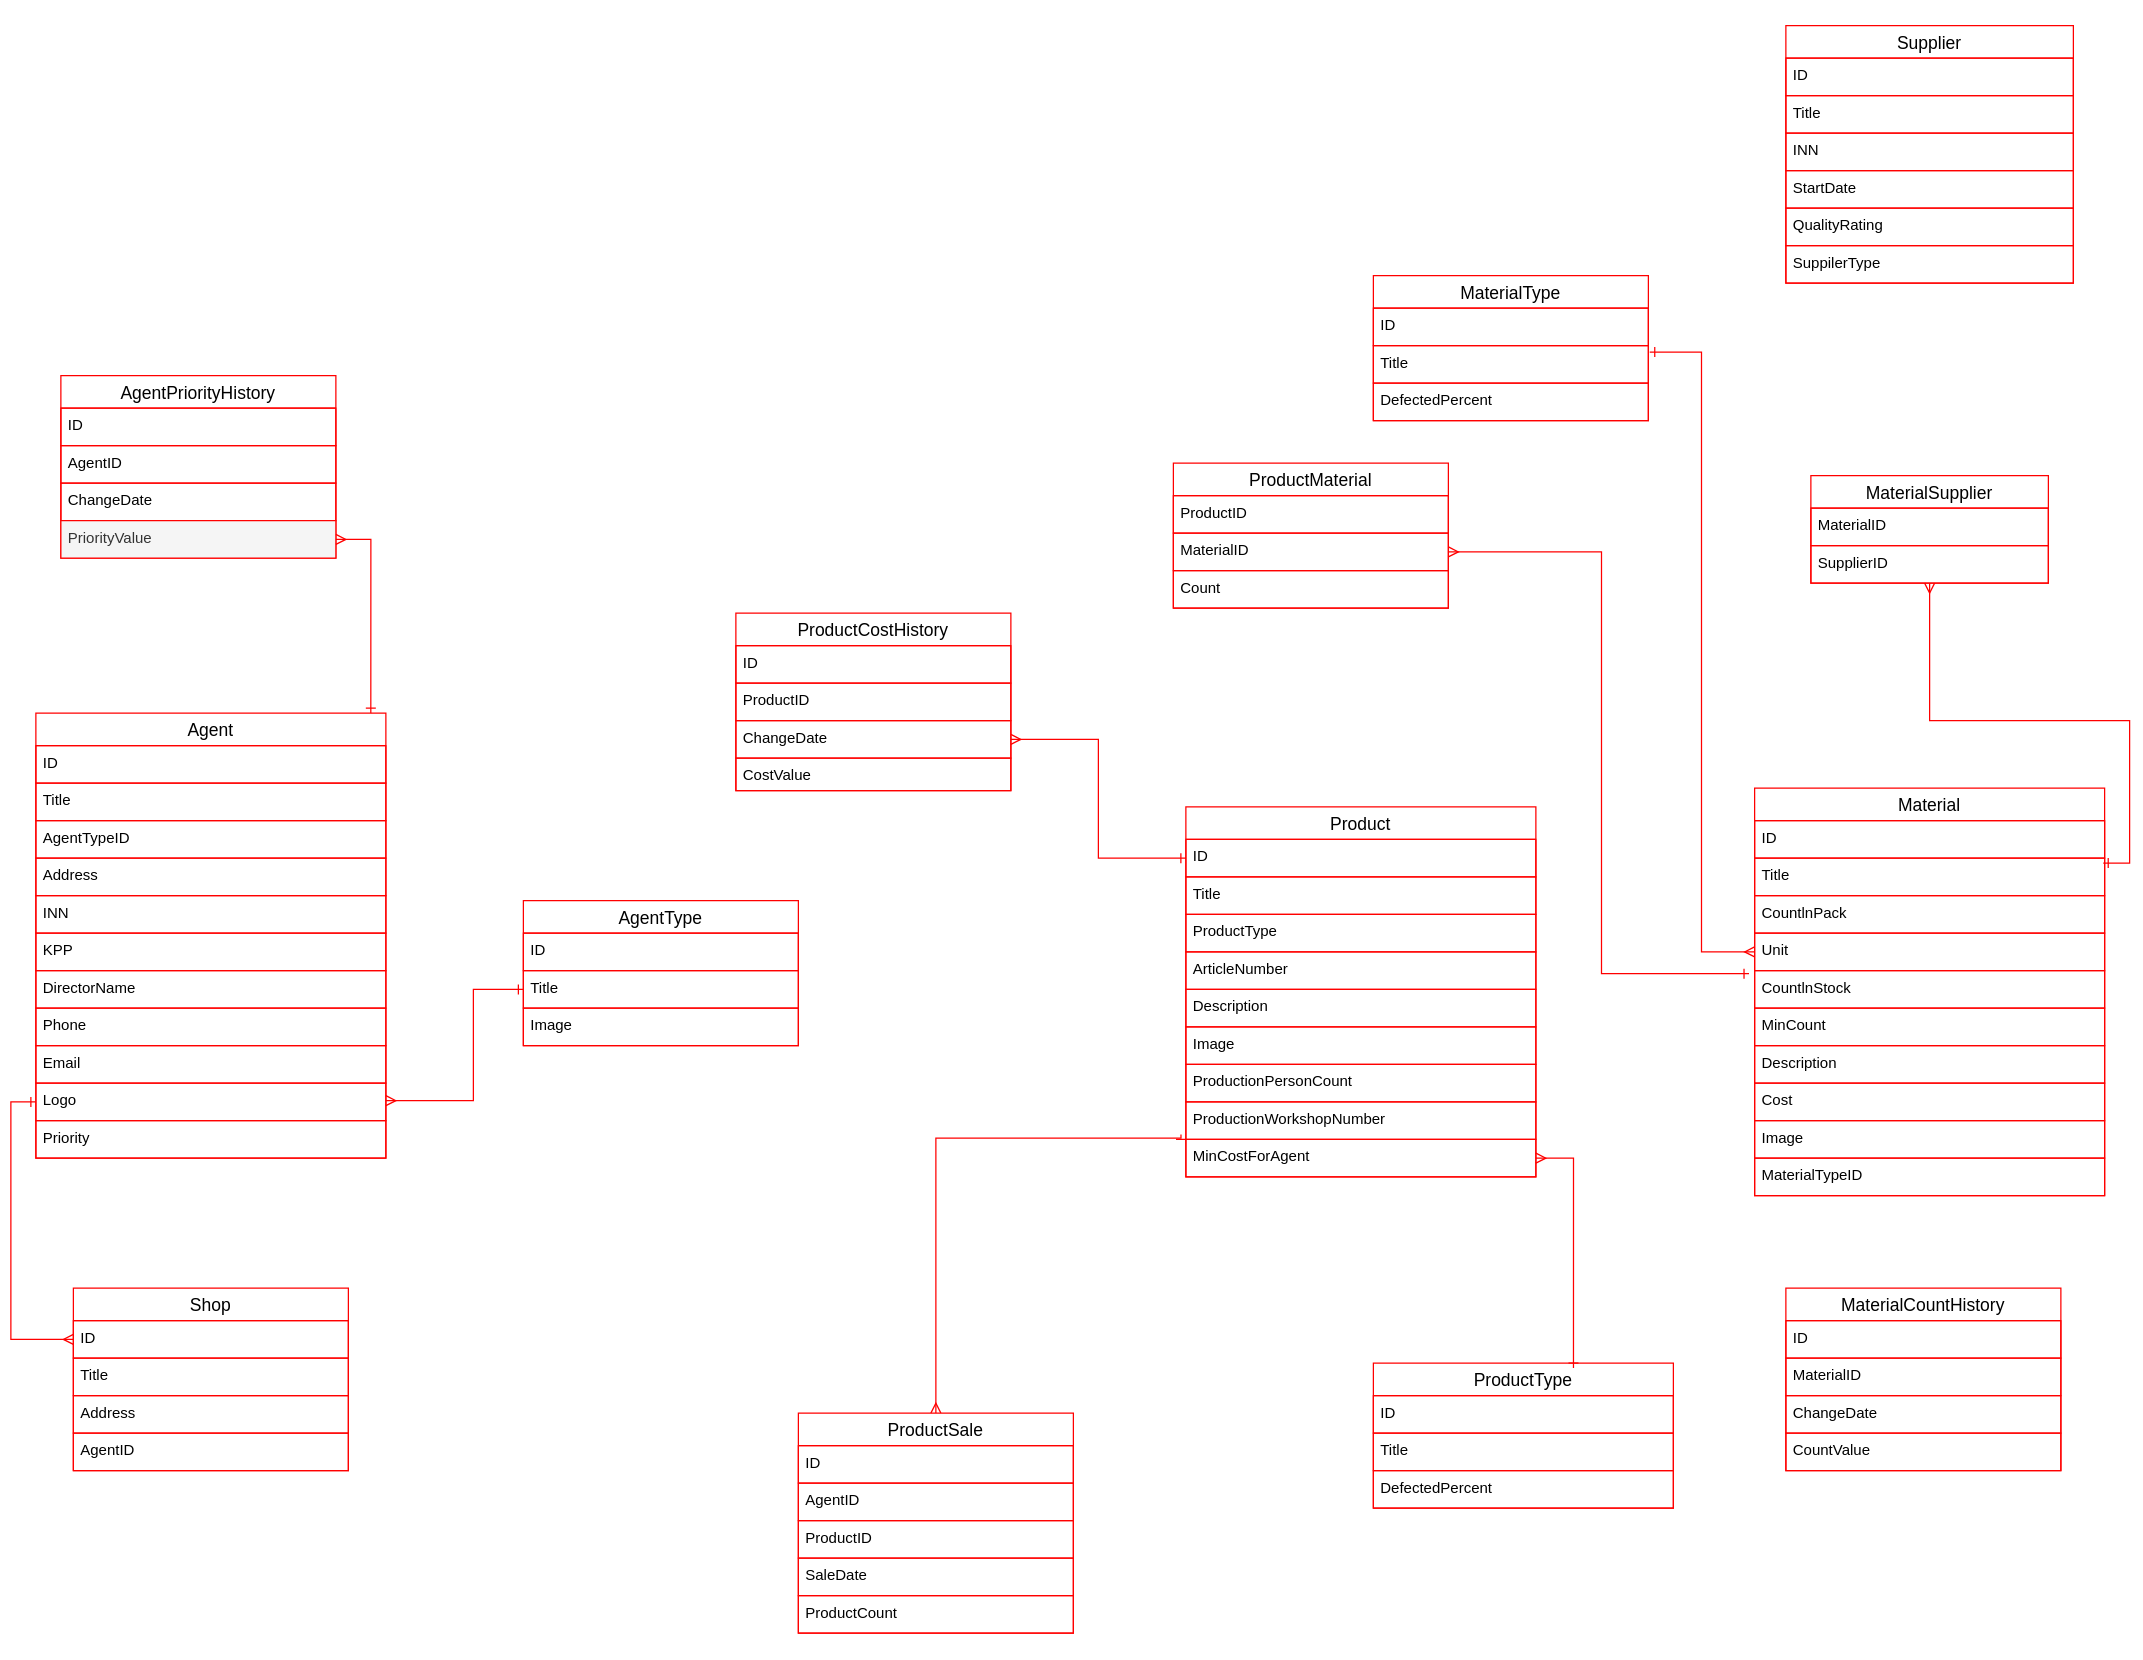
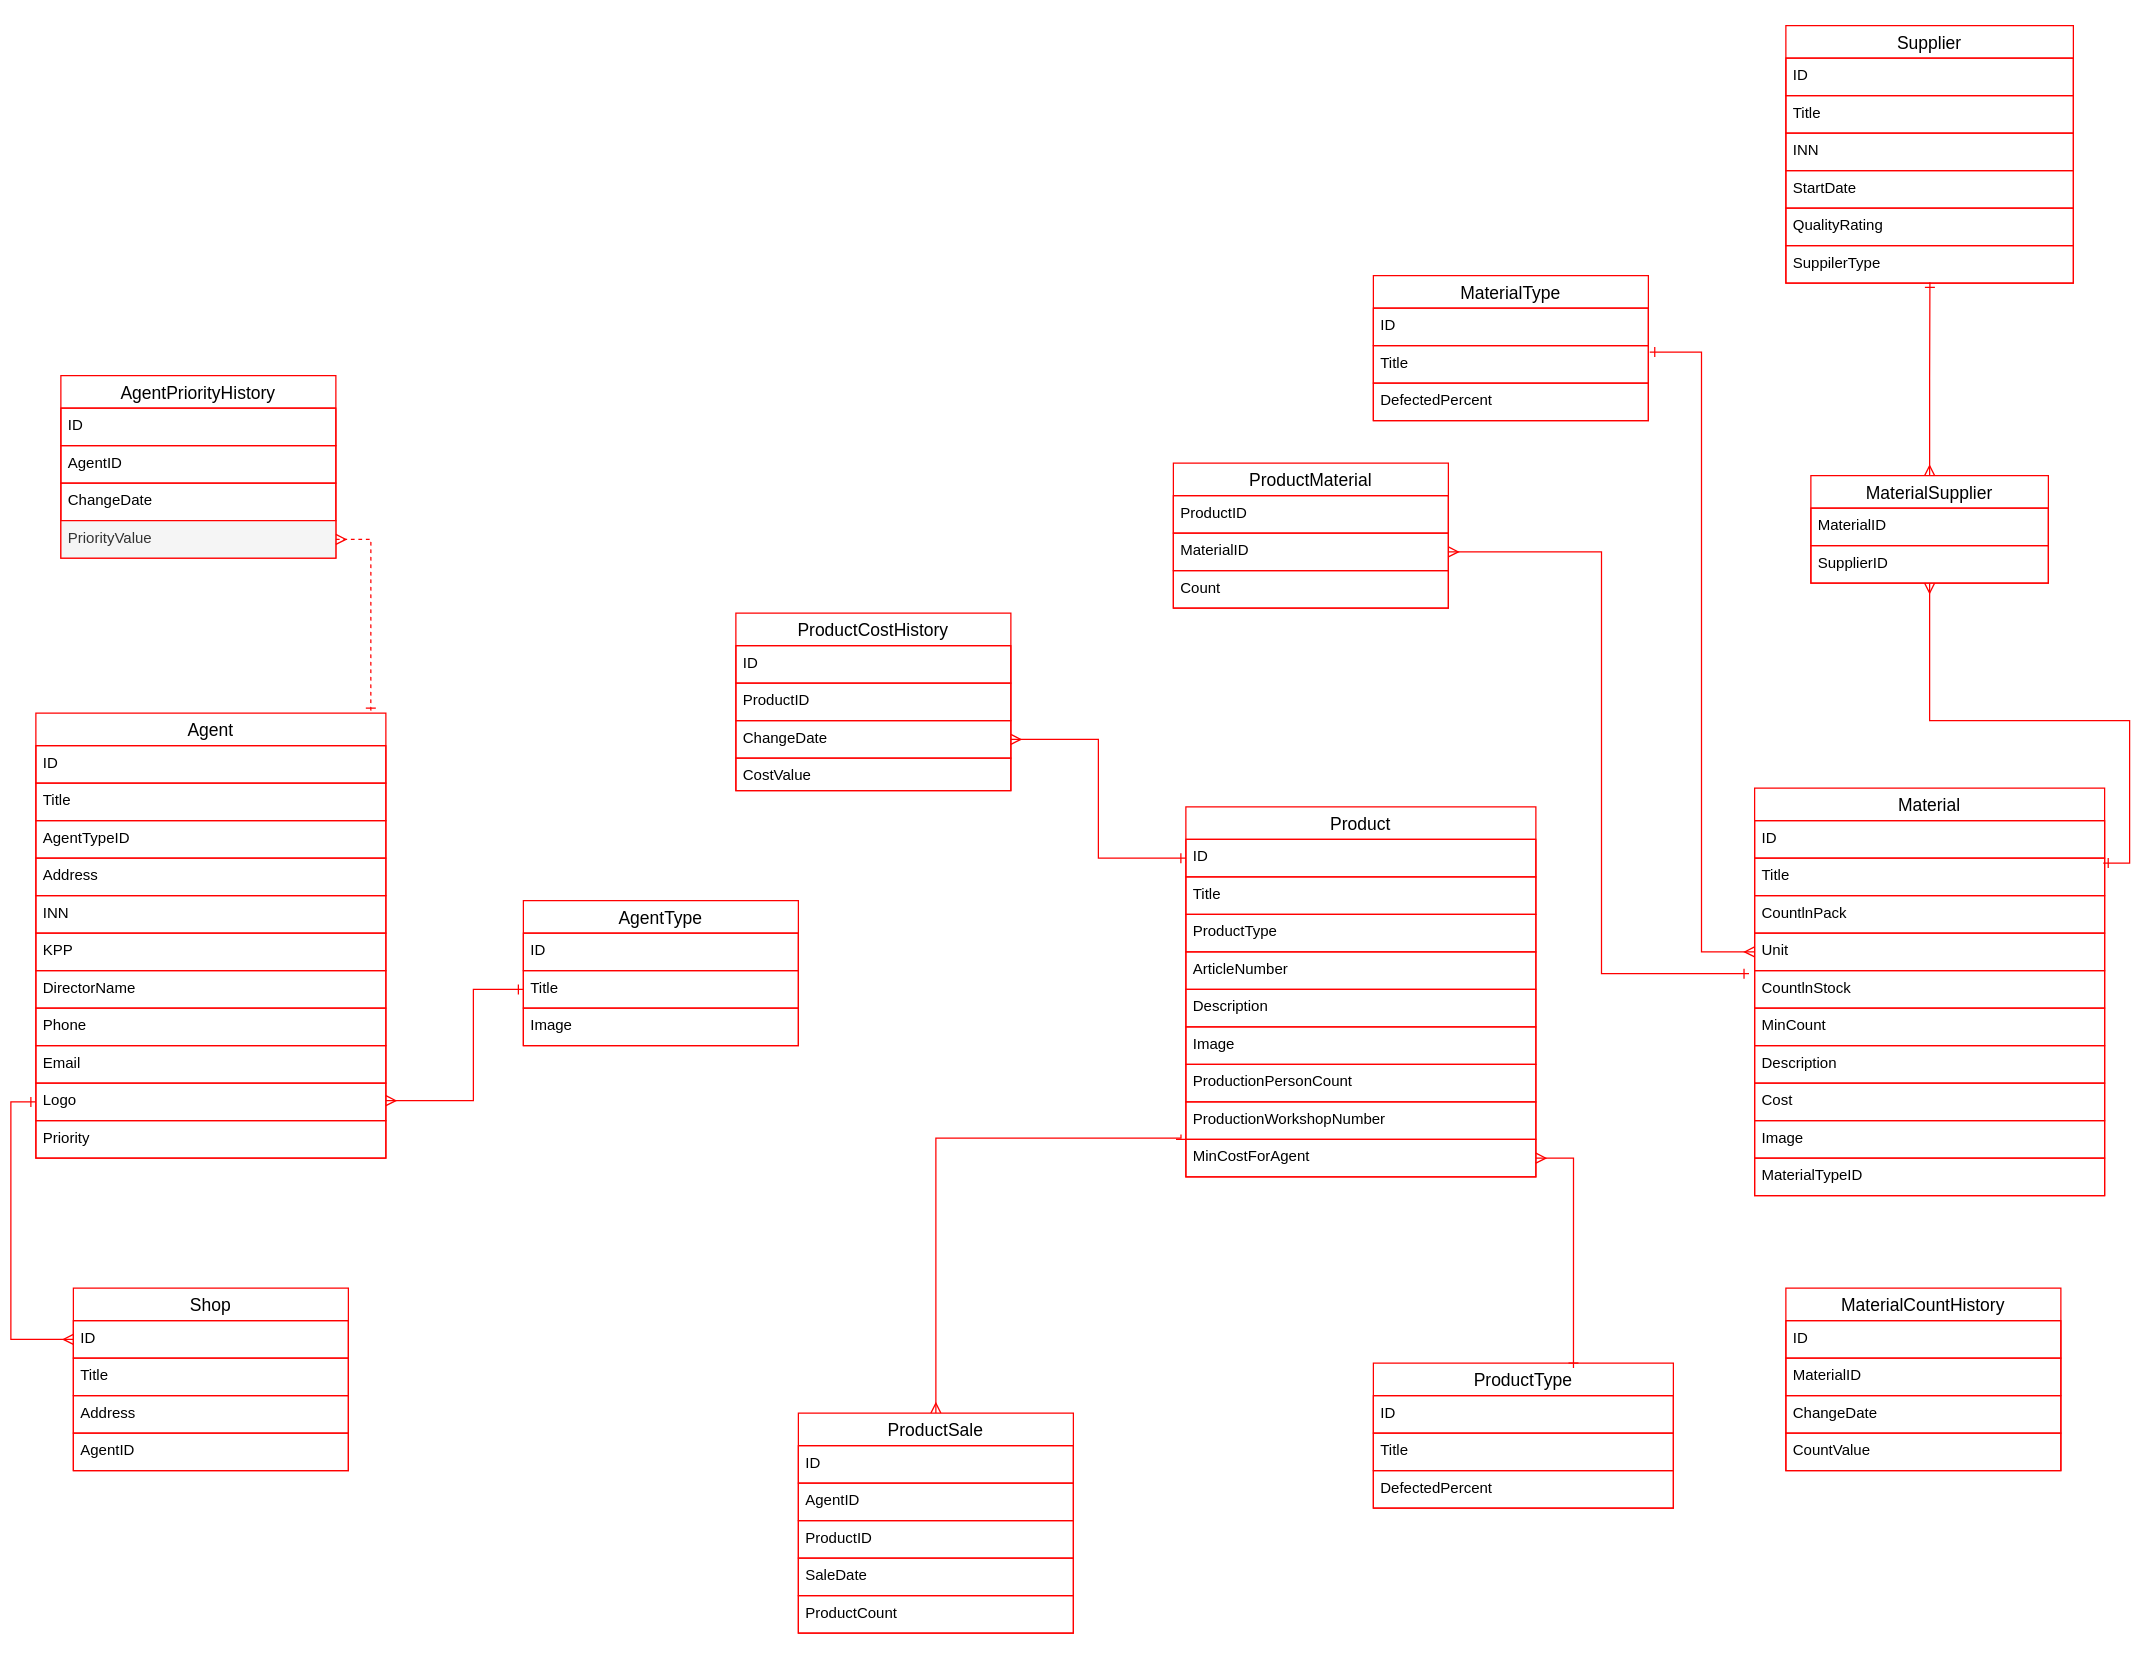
none -> (1929, 381)
(371, 610) -> (371, 610)
